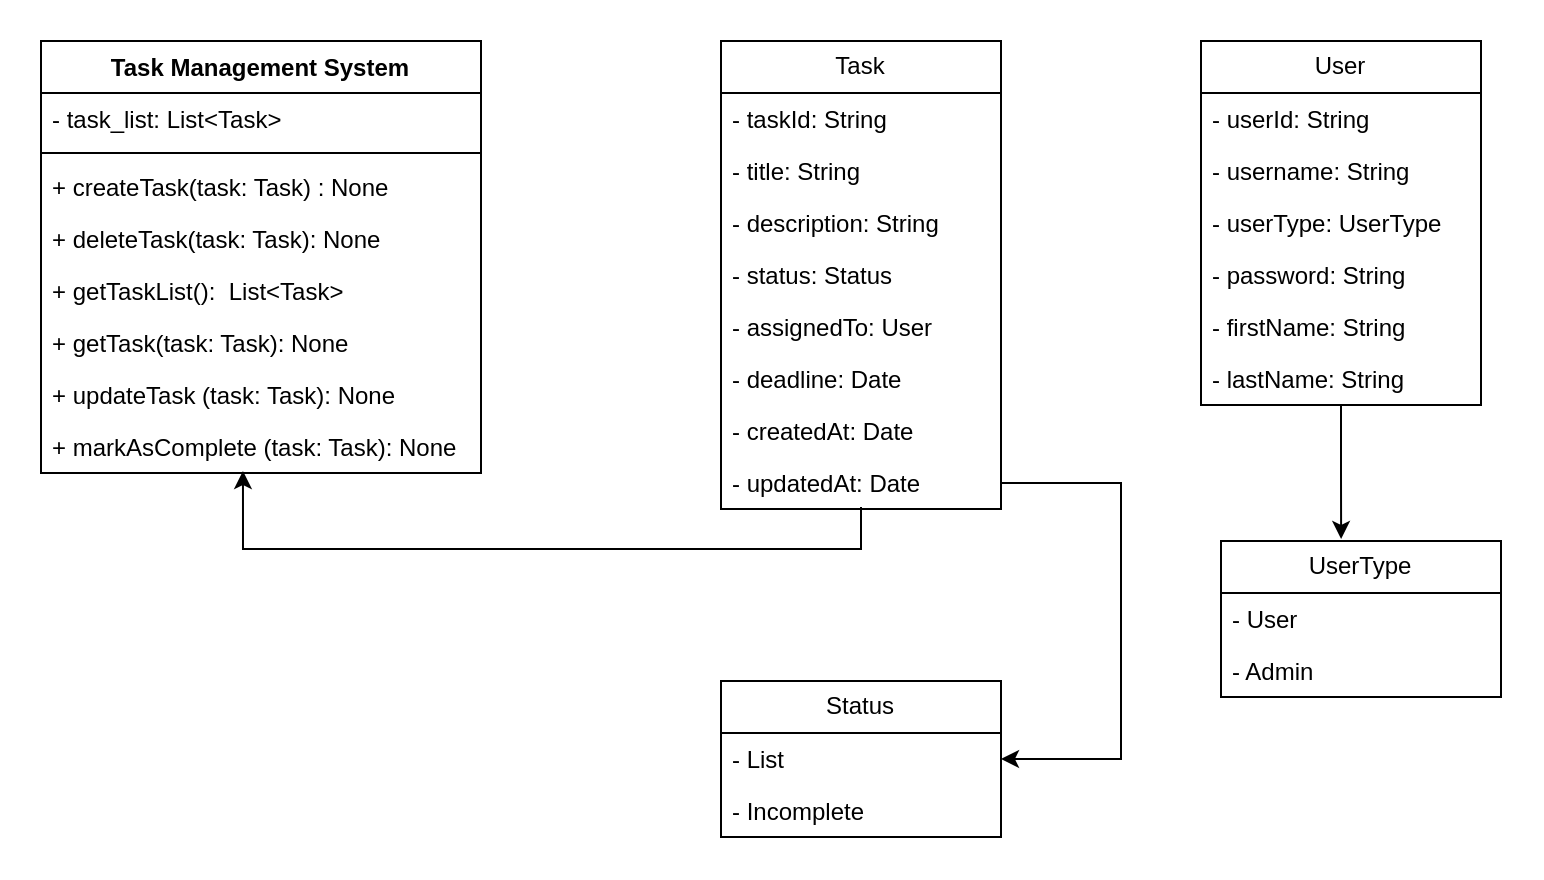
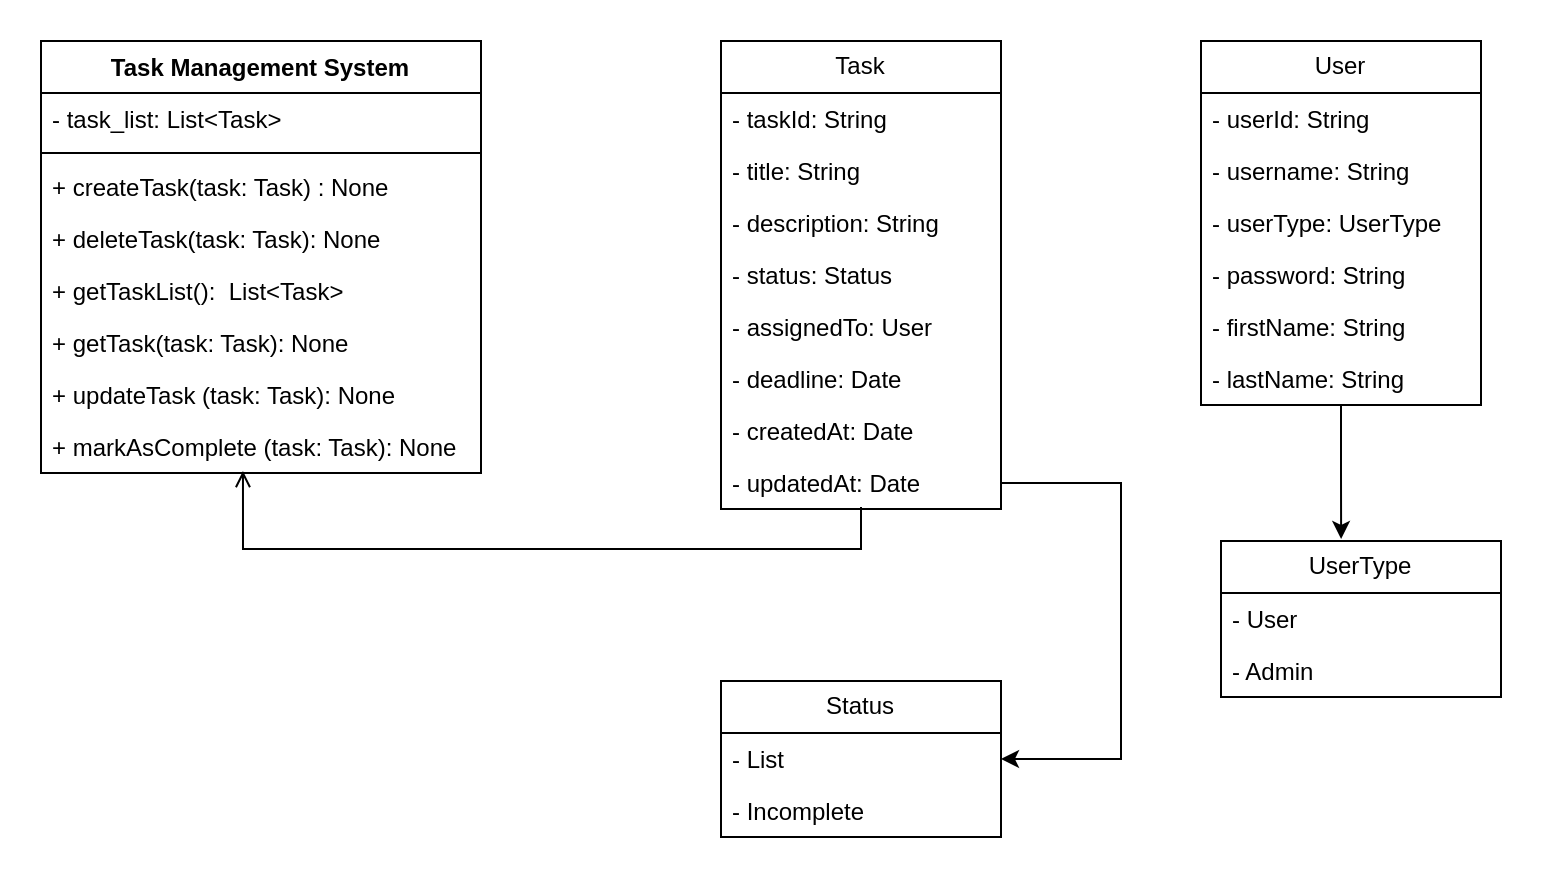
(243, 486) -> (243, 482)
